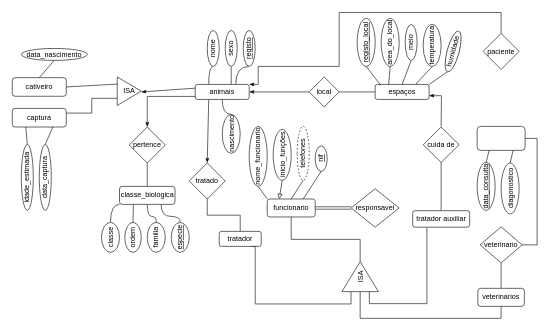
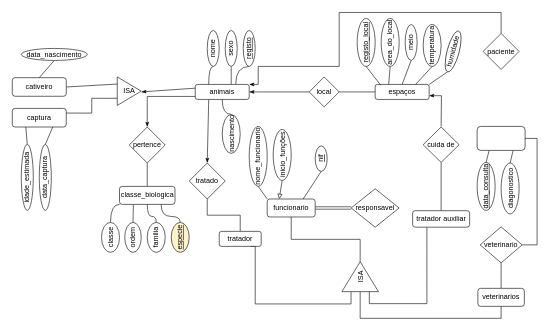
(303, 153) -> none
(297, 190) -> none
(180, 237) -> (180, 237)
